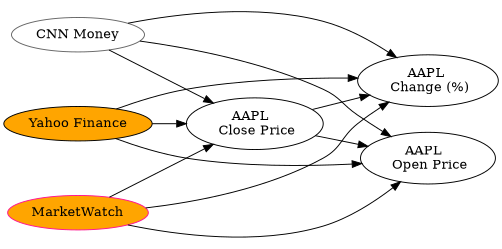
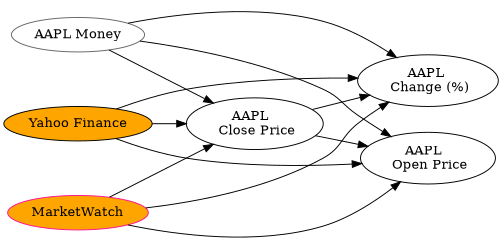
(78, 35) -> (78, 35)
